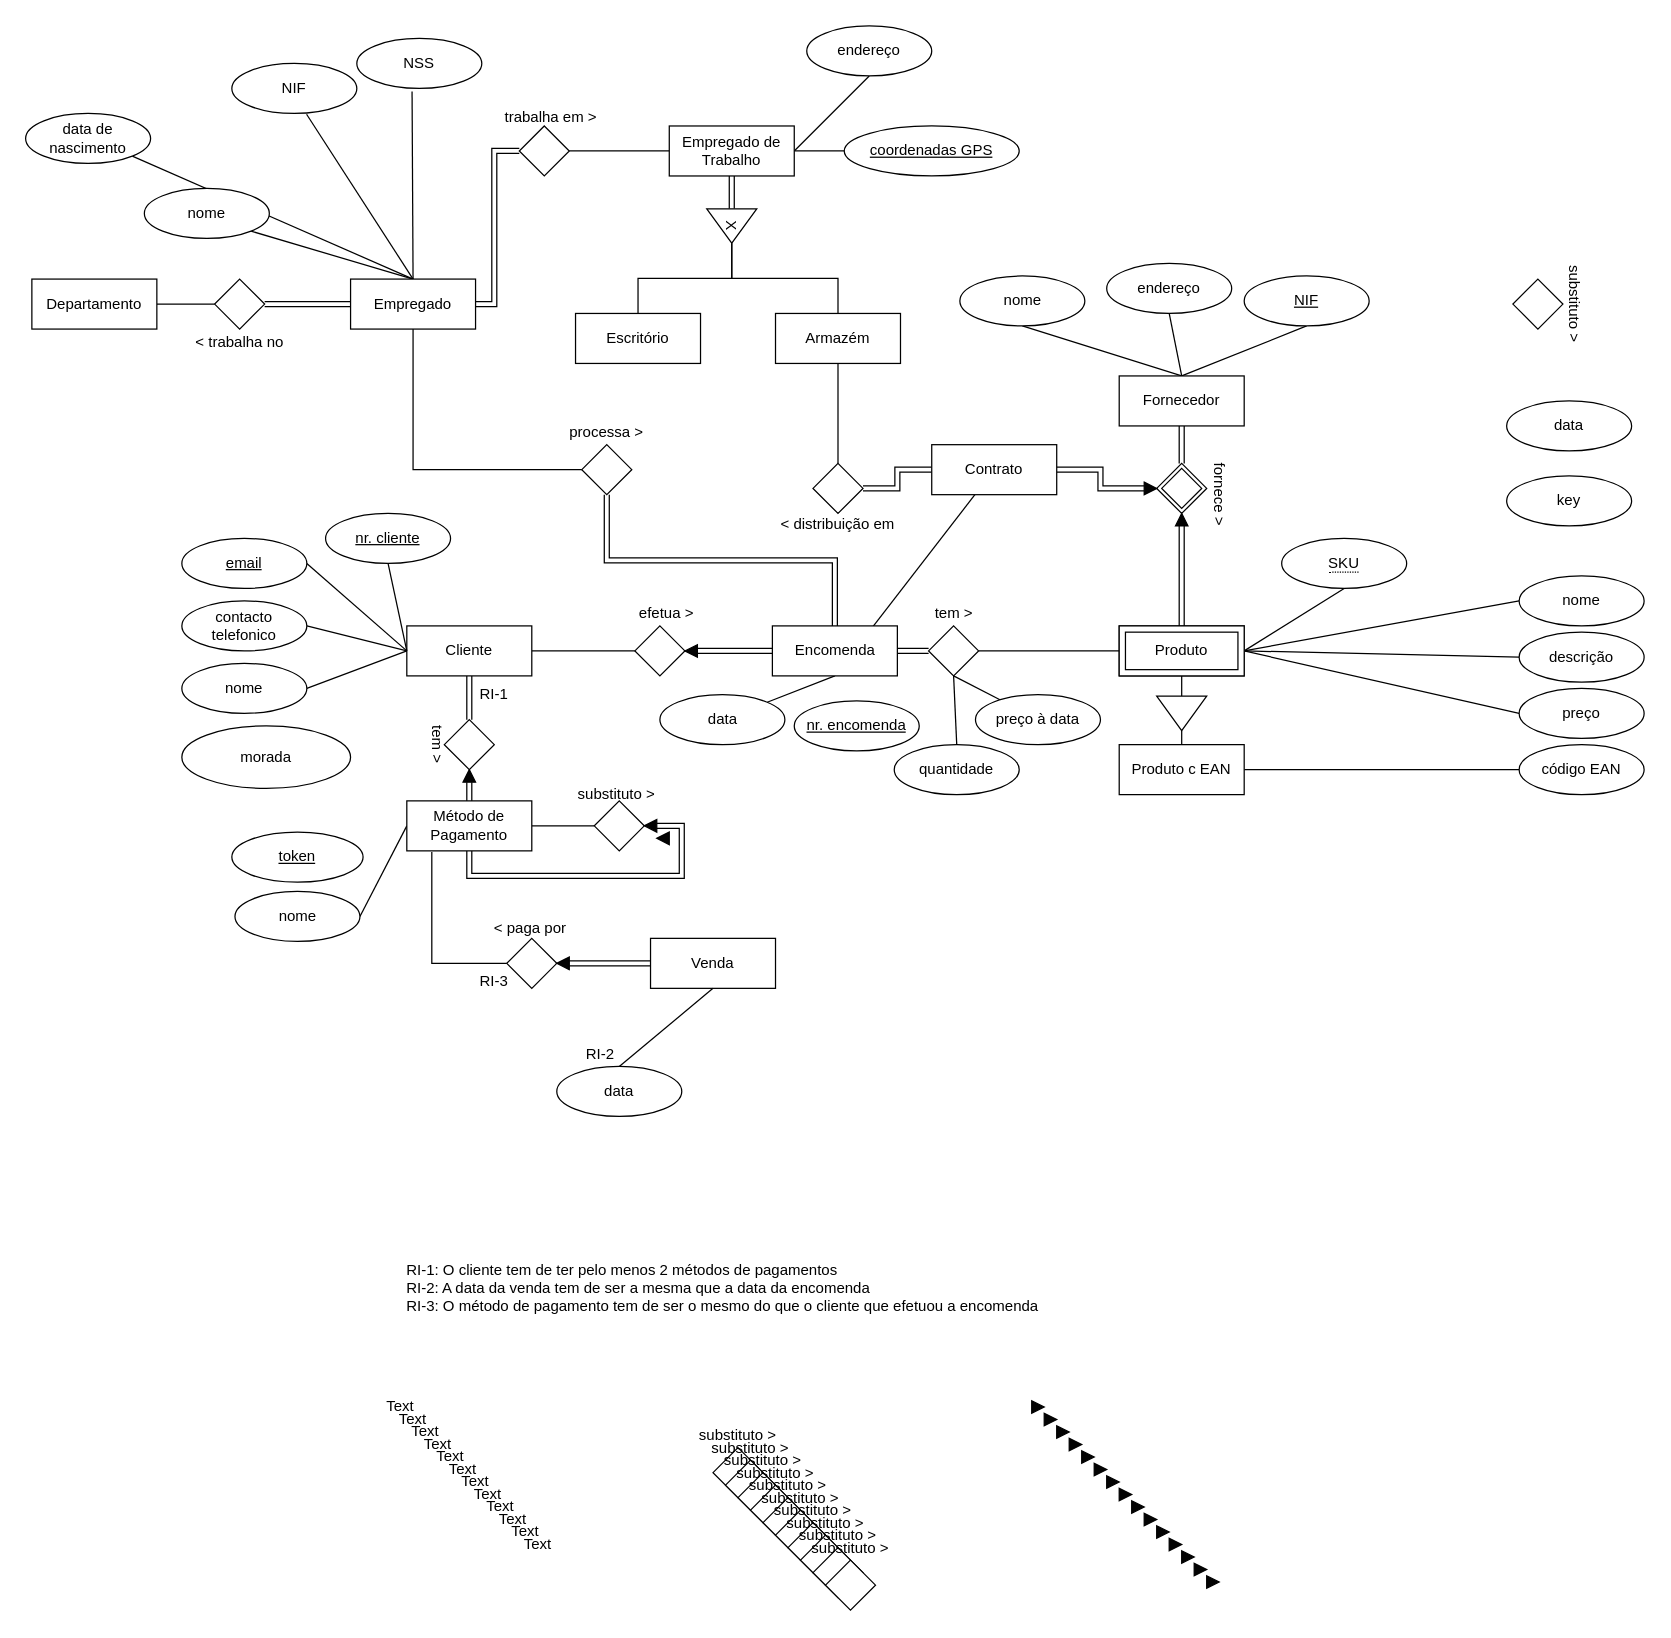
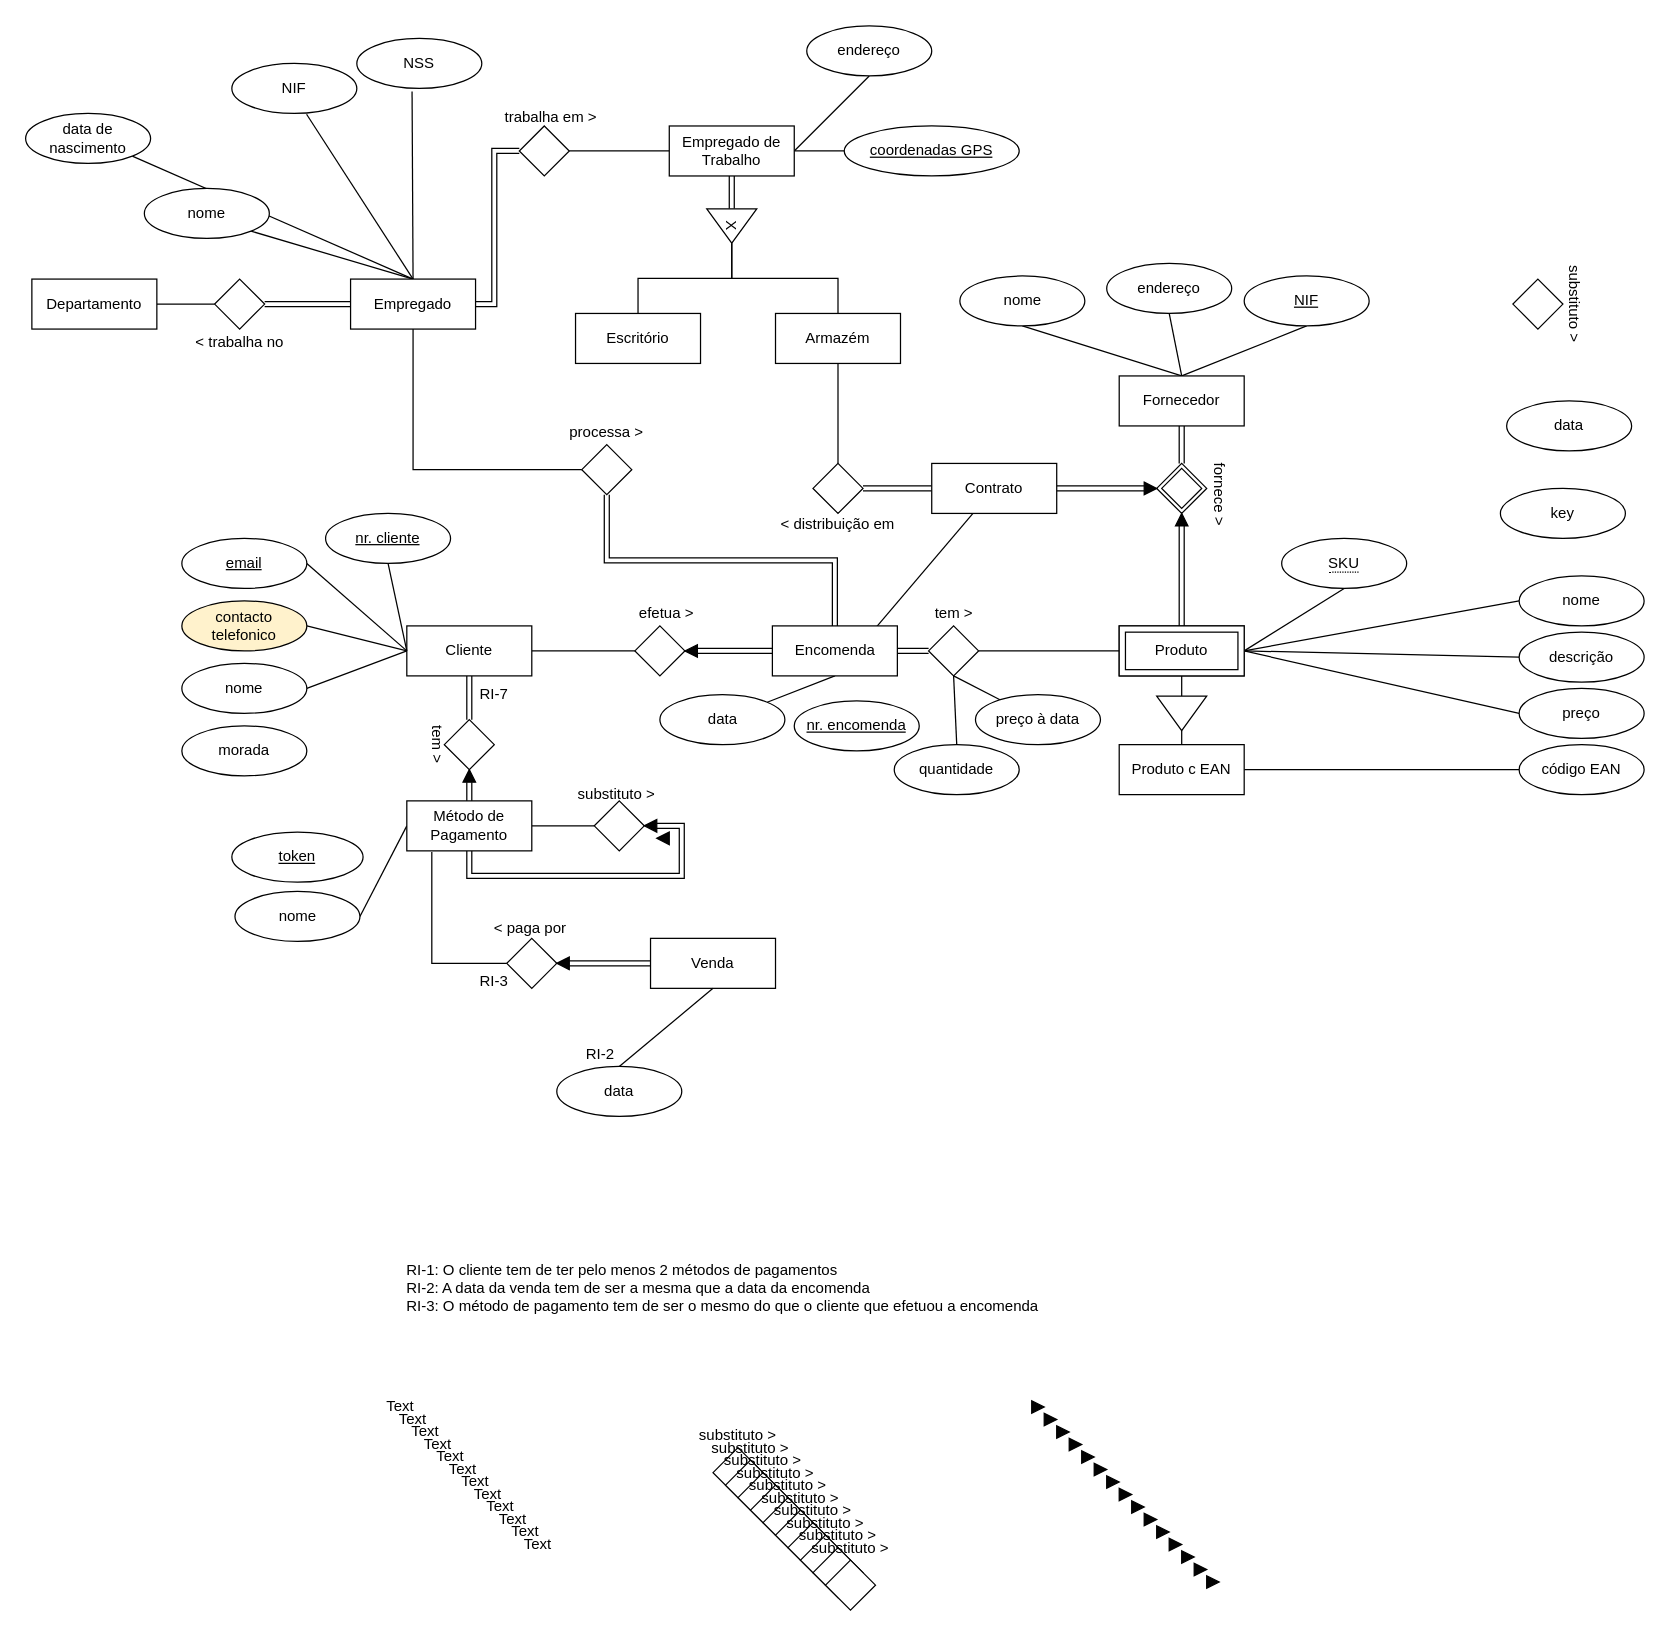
(994, 469) -> (994, 488)
(1569, 501) -> (1563, 513)
(244, 626) -> (244, 626)
(494, 694) -> (494, 694)
(266, 757) -> (244, 751)
